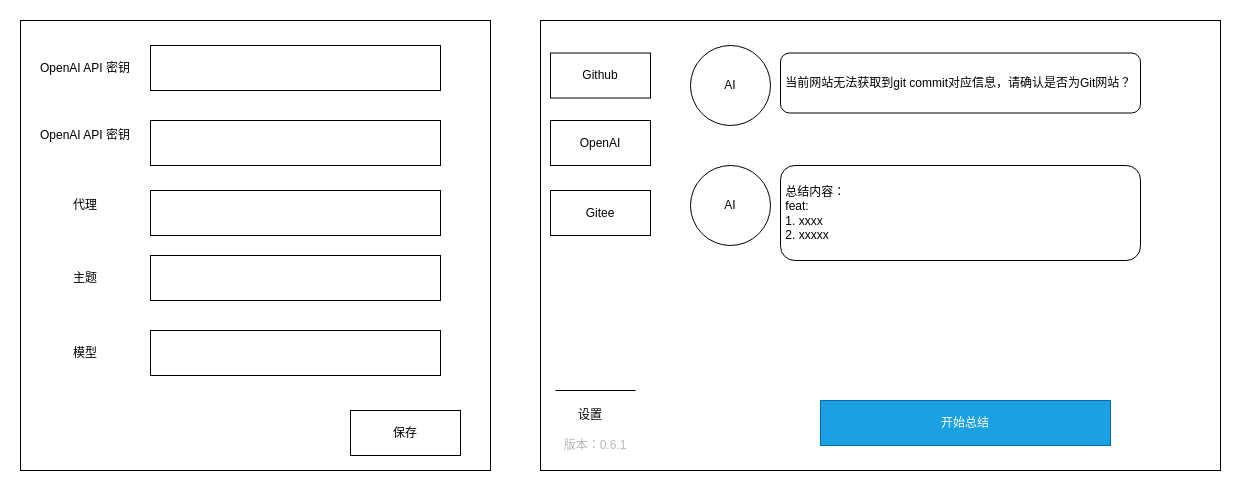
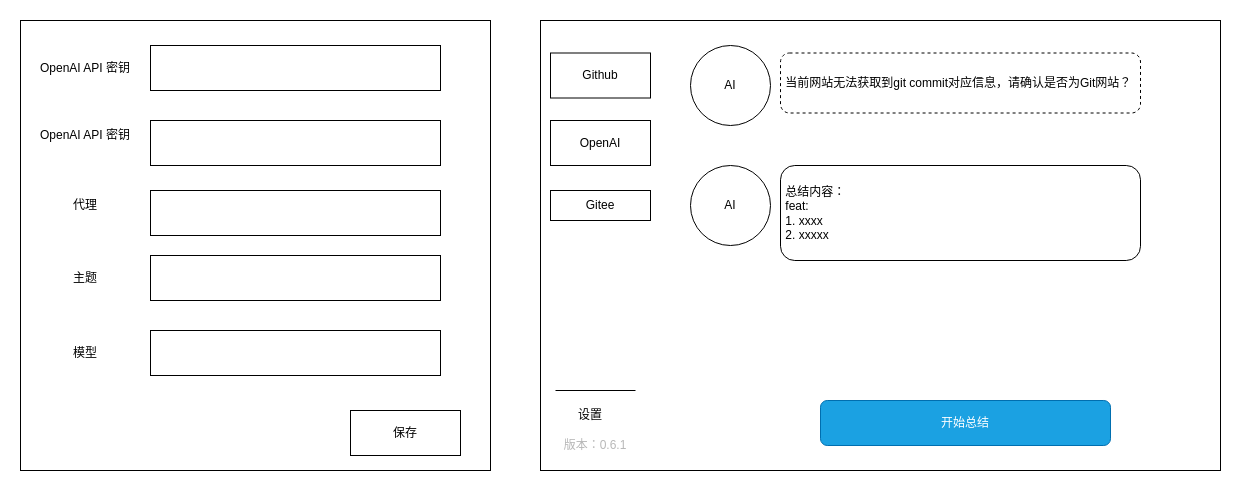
(961, 83) -> (961, 83)
(601, 213) -> (601, 206)
(966, 423) -> (966, 423)
